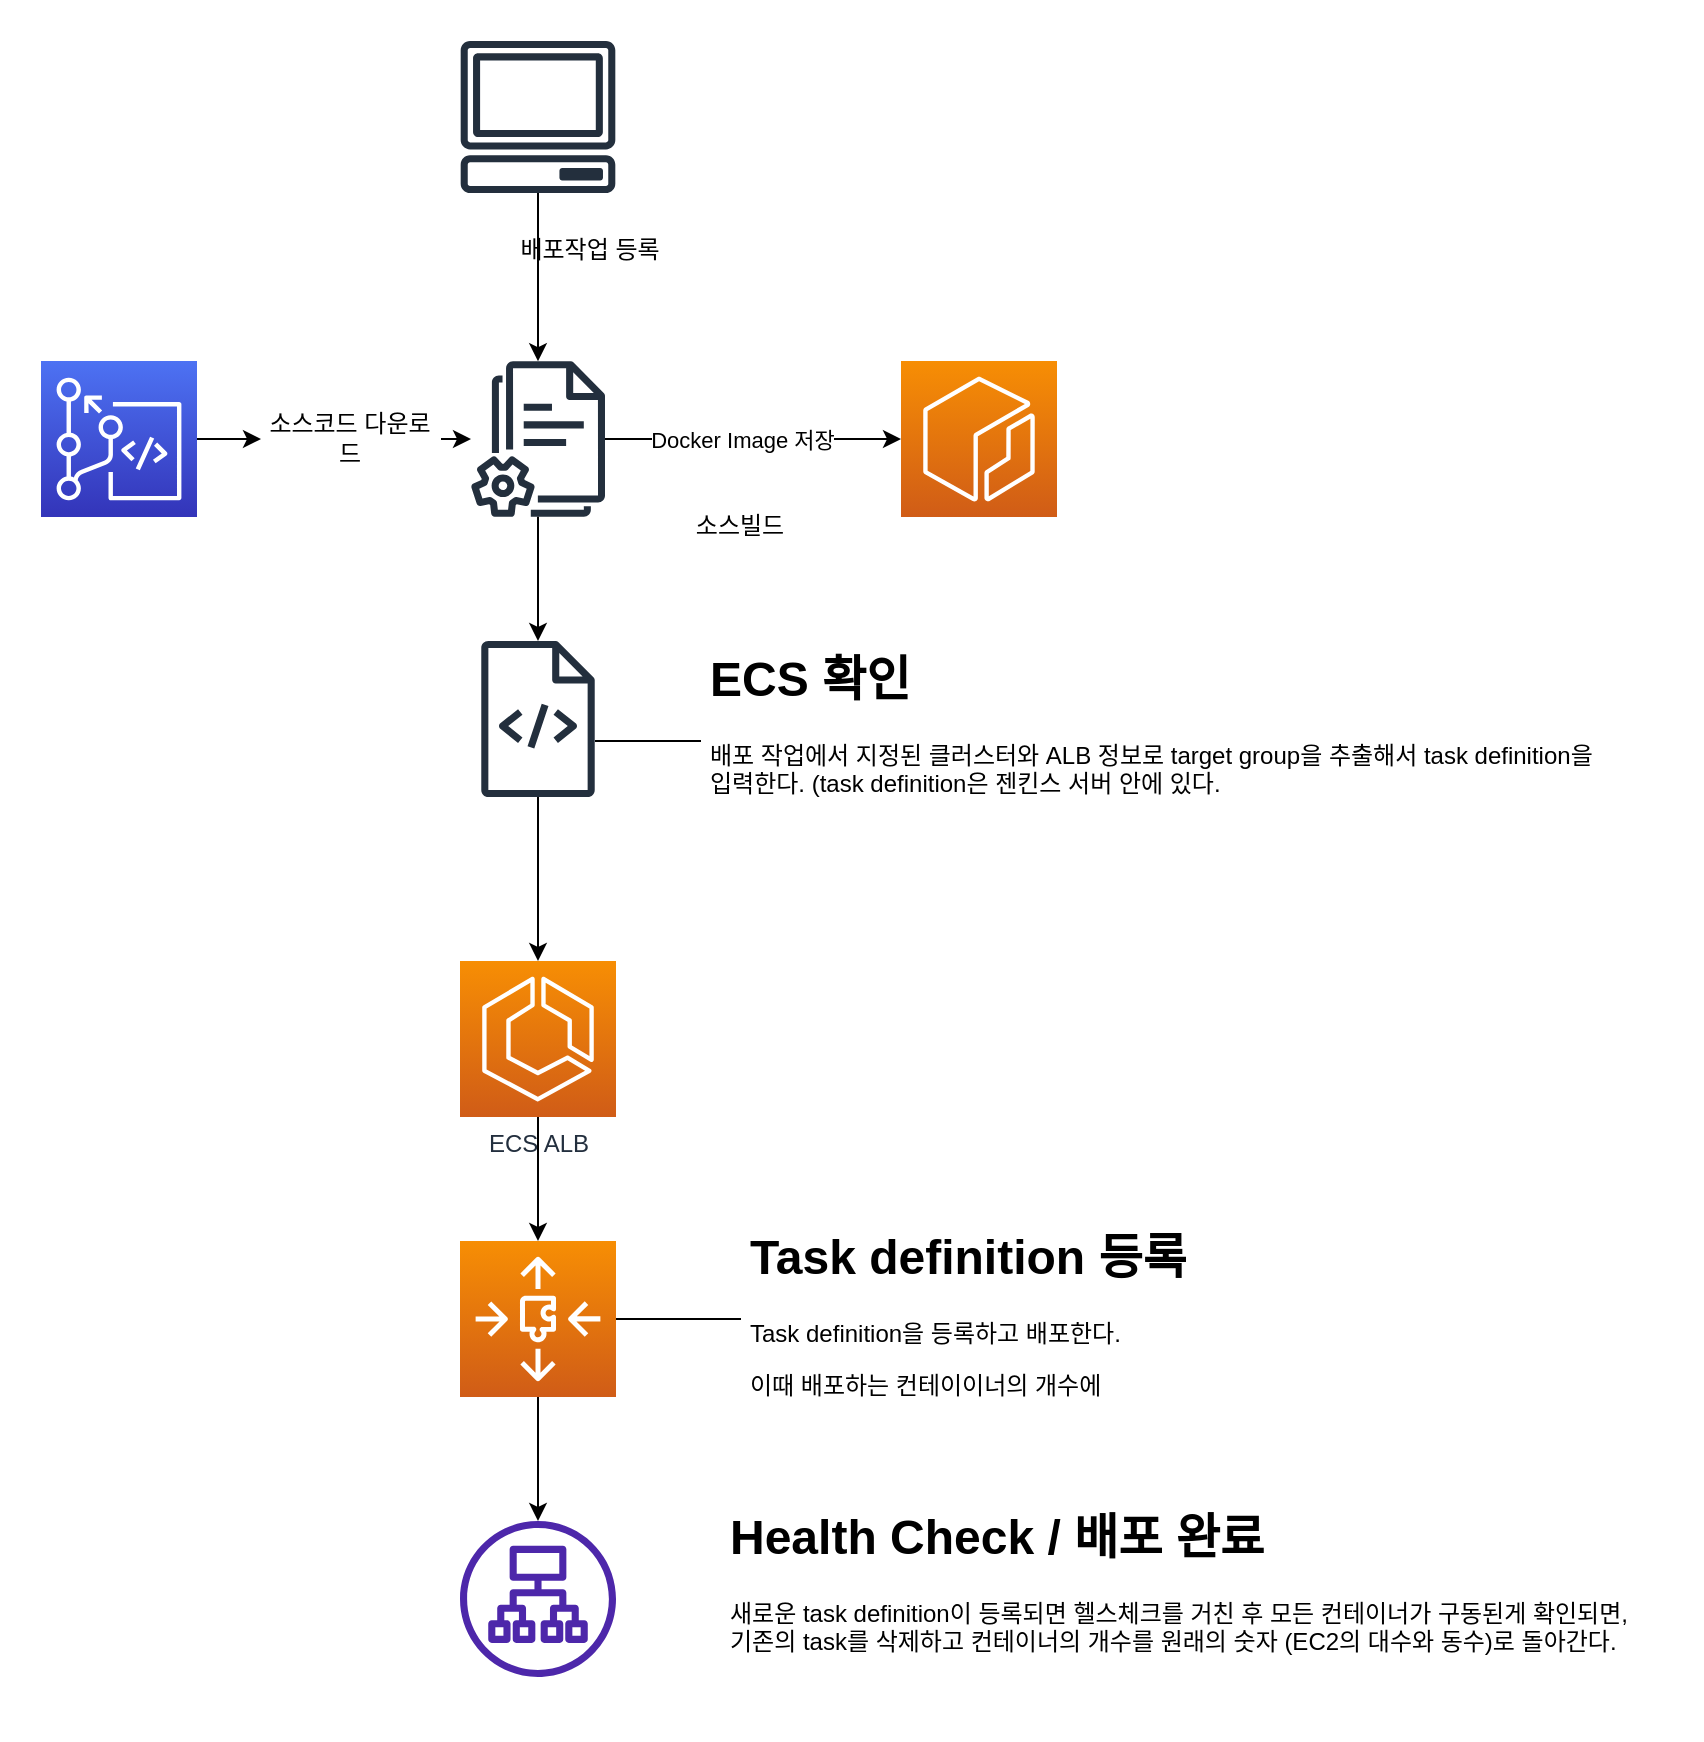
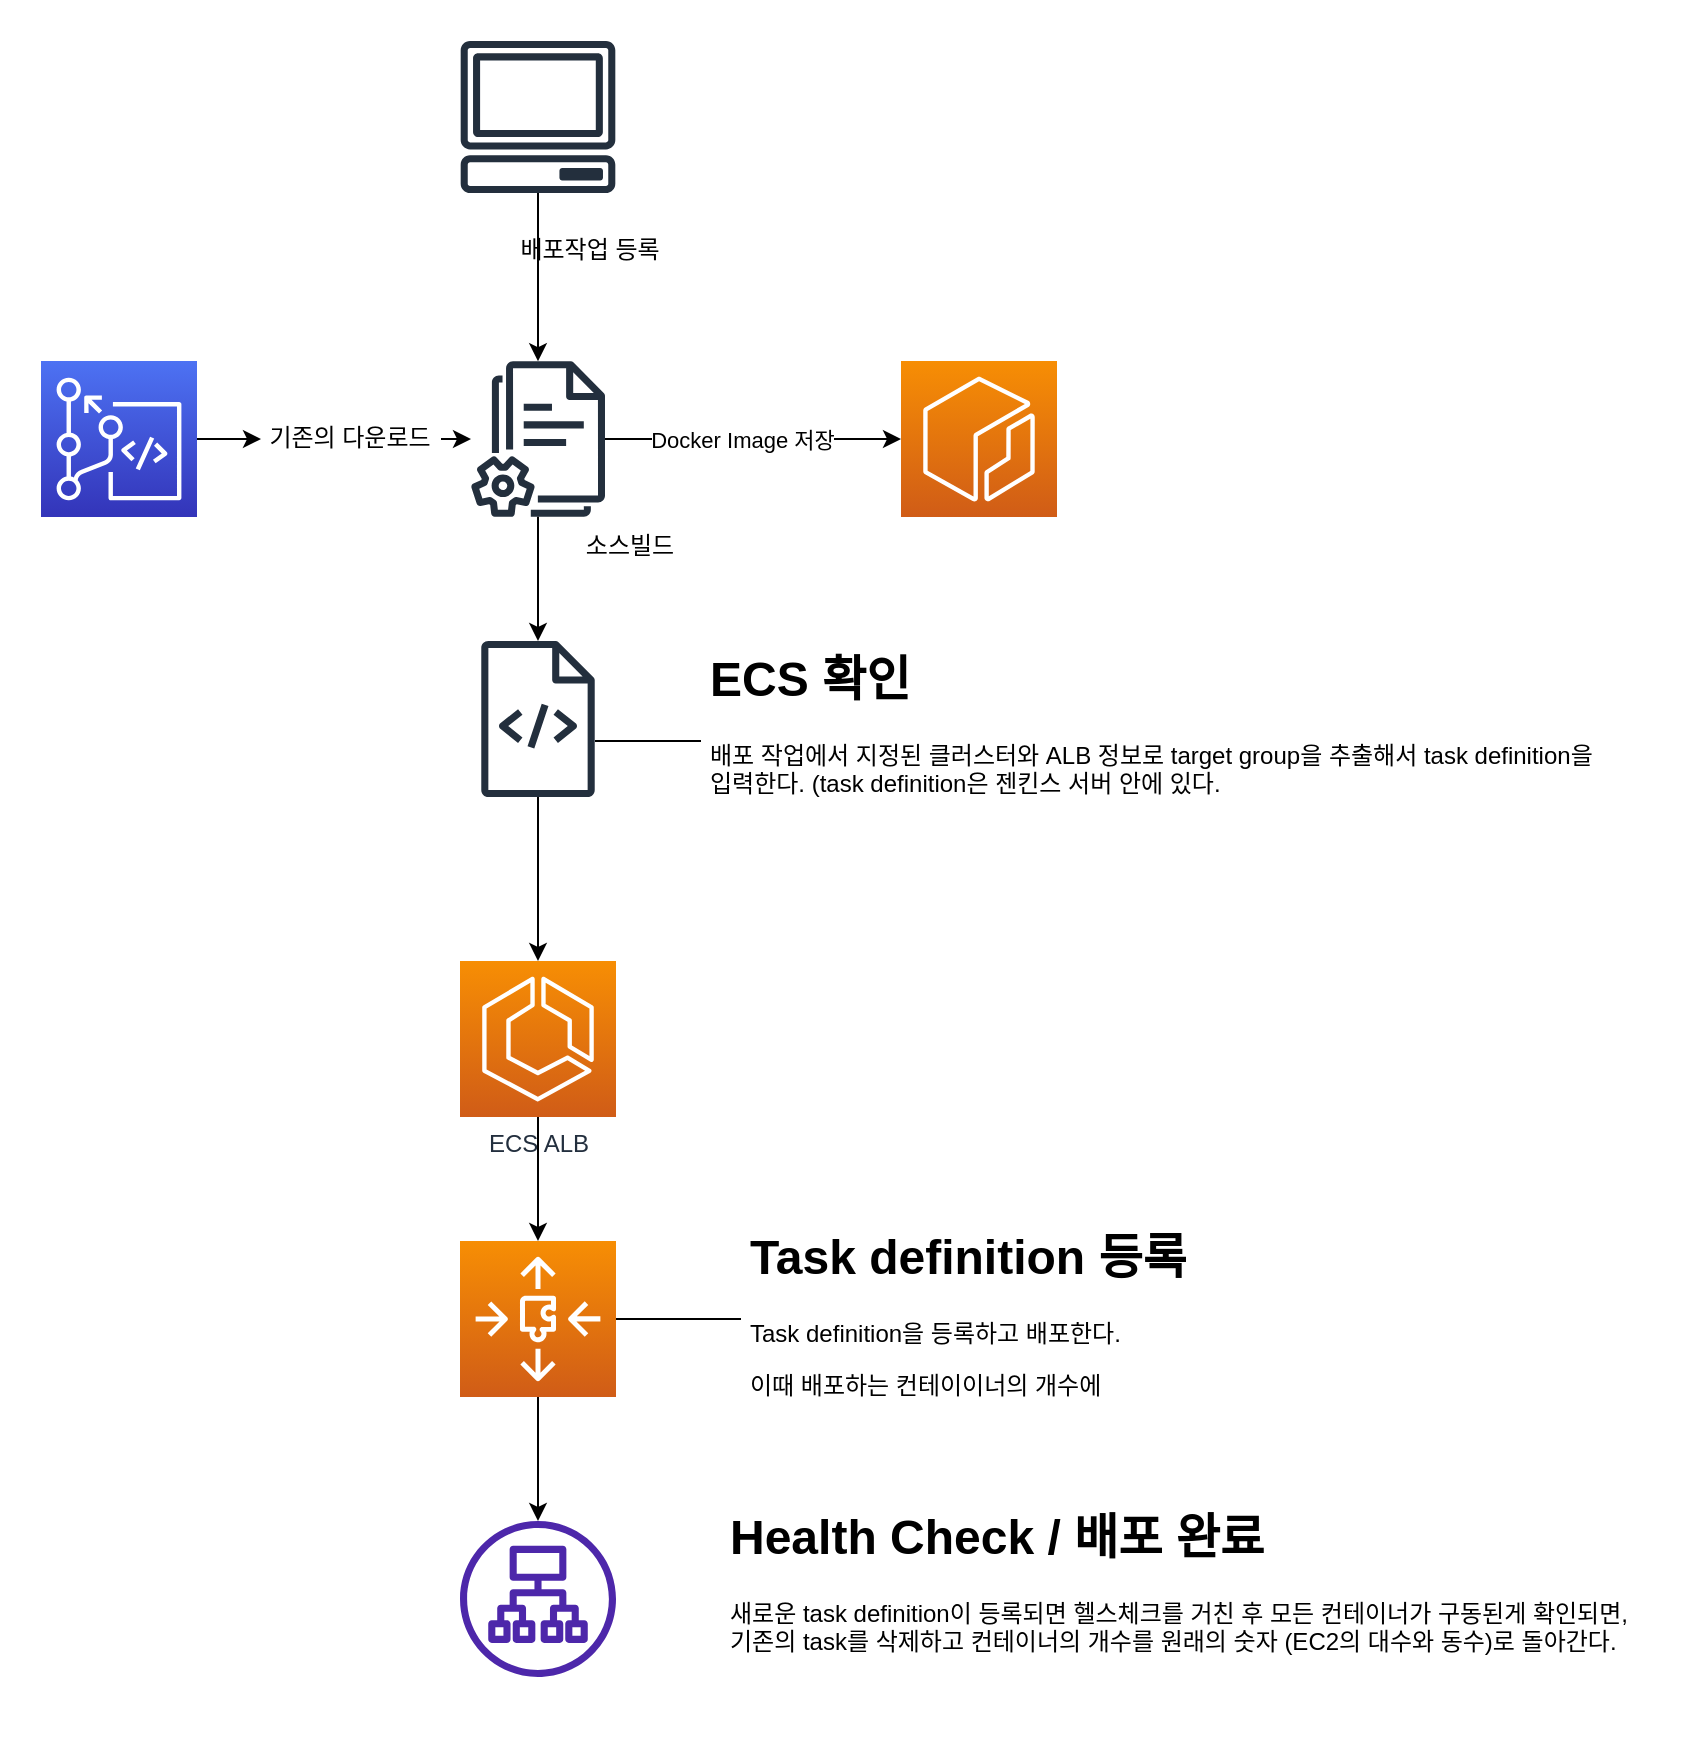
(351, 439) -> (351, 439)
(741, 527) -> (631, 547)
